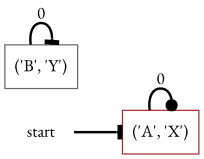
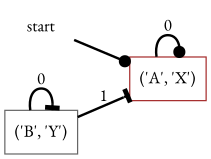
none -> (101, 107)
(95, 132) -> (97, 50)
